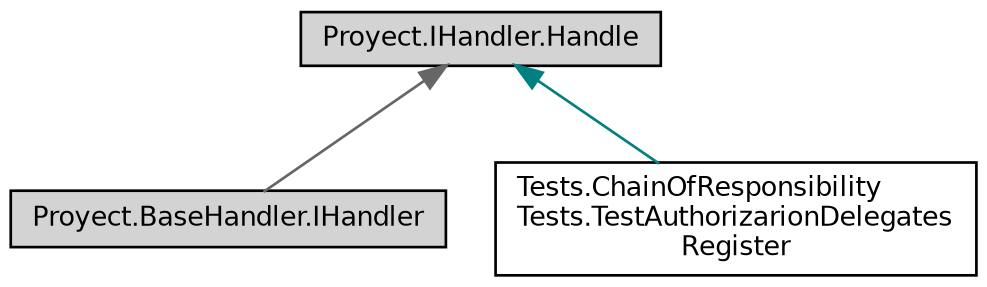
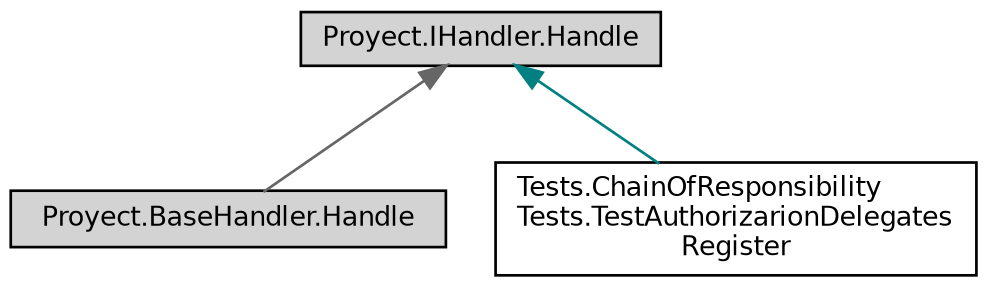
(228, 219) -> (228, 219)
